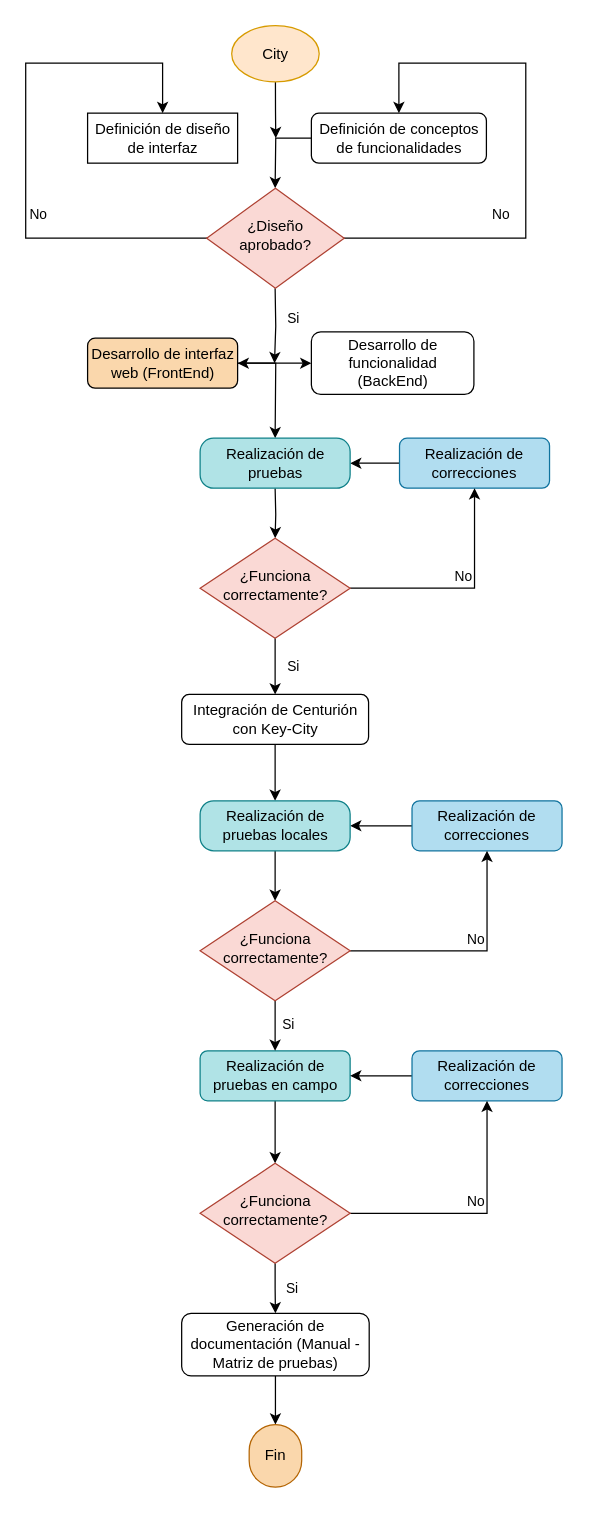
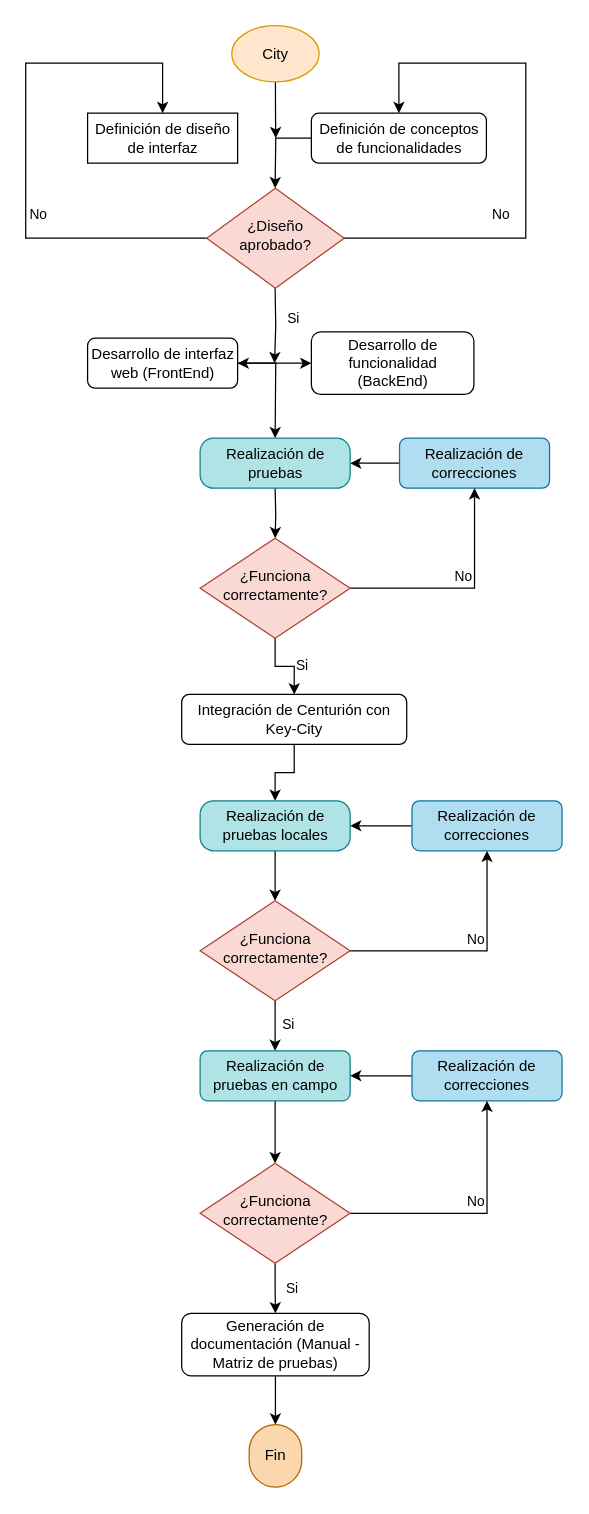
(163, 363) -> (163, 363)
(275, 719) -> (294, 719)
